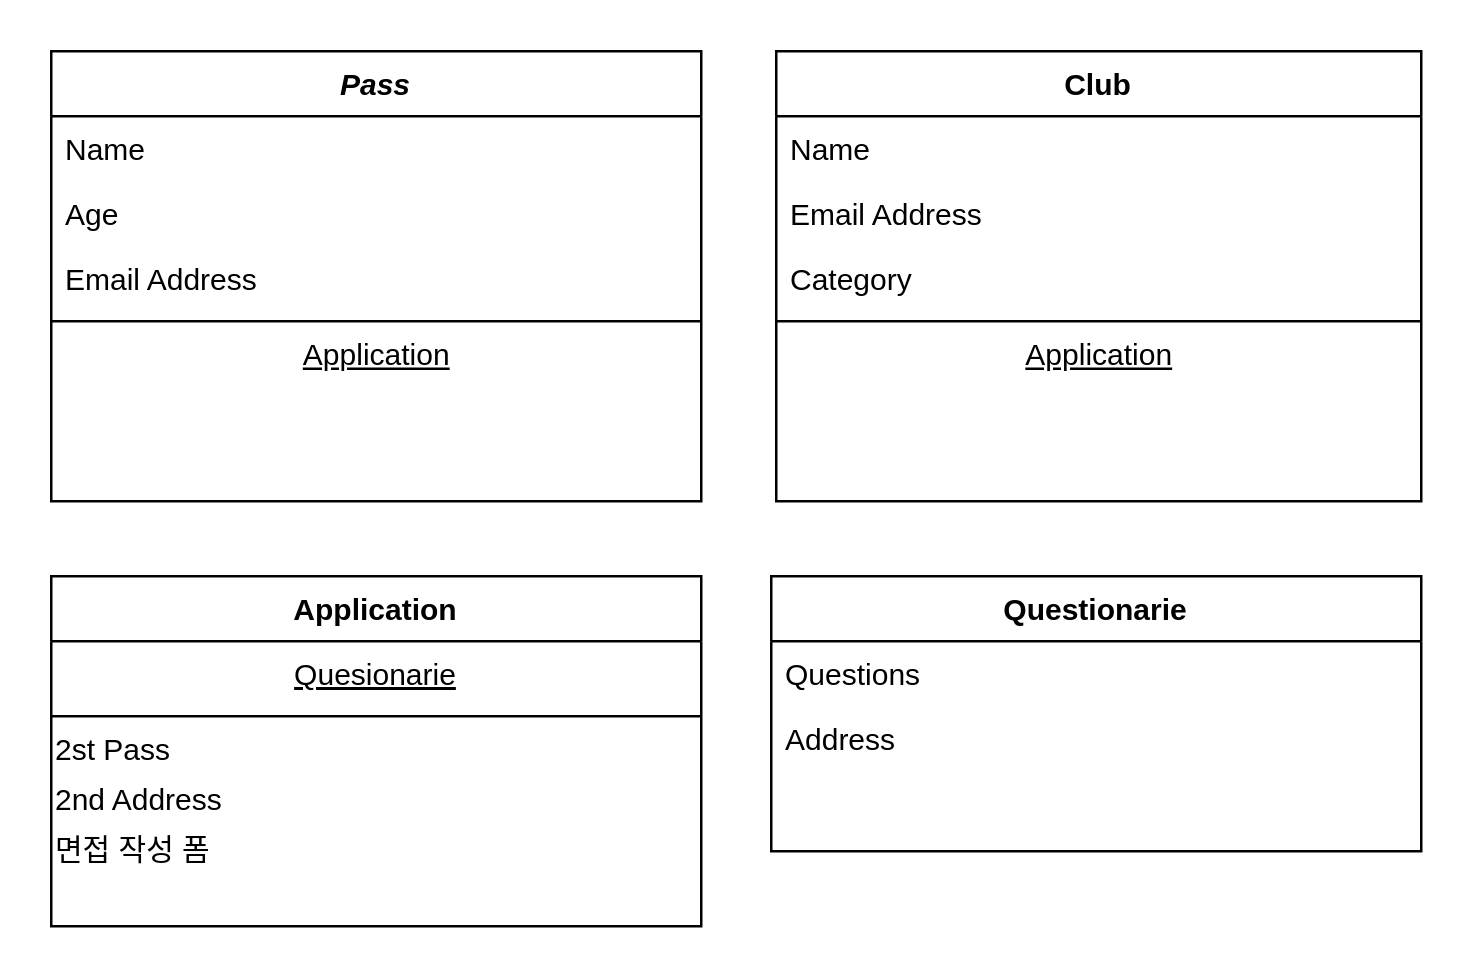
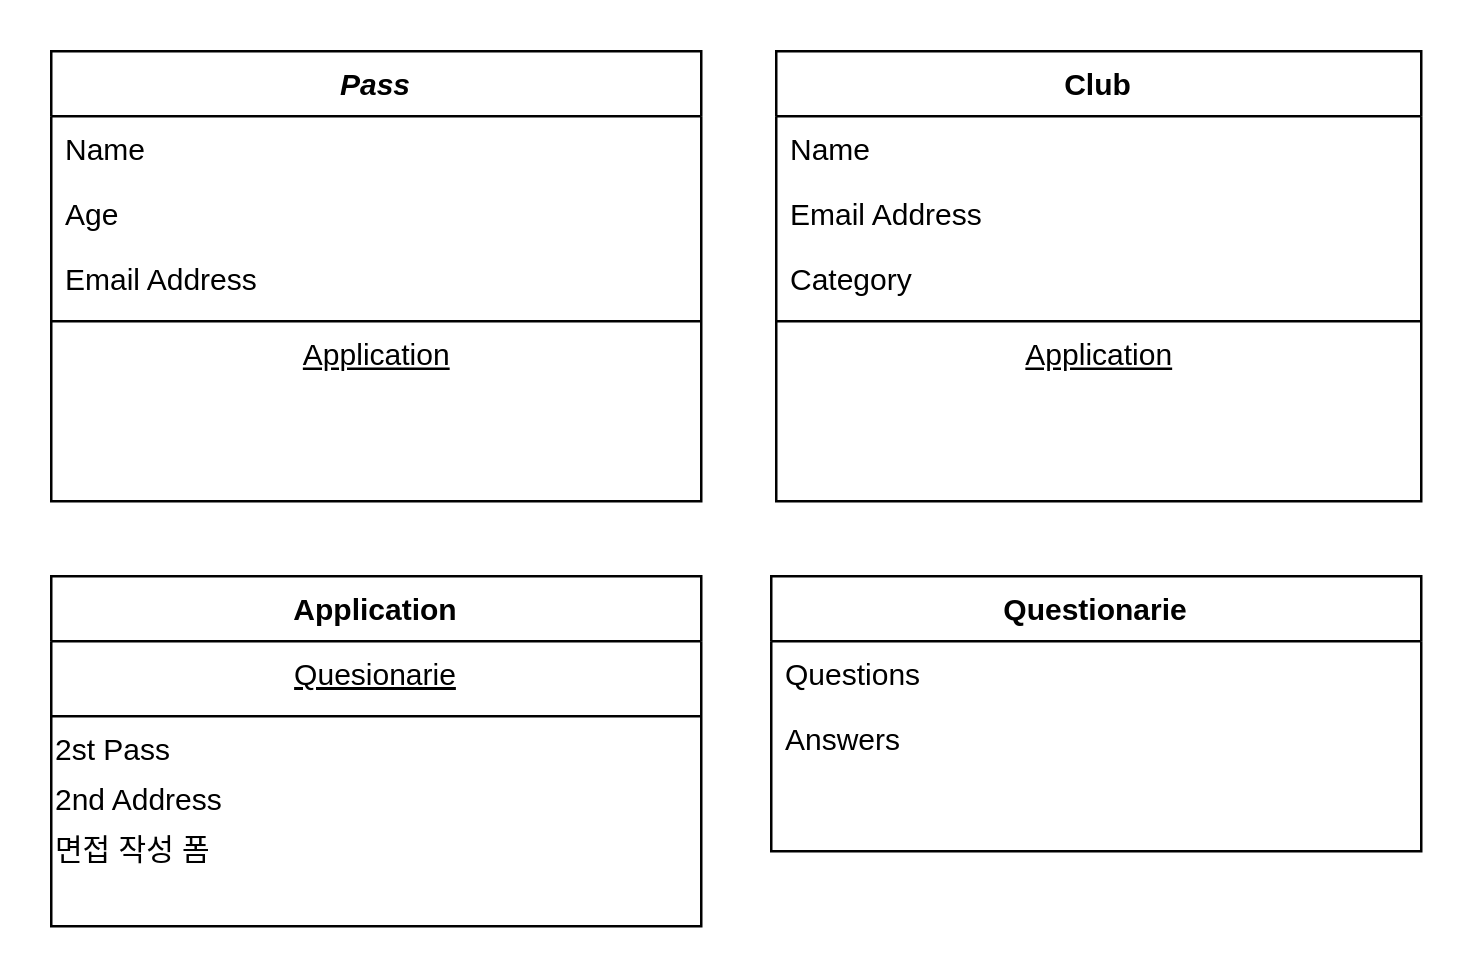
(844, 740) -> (844, 740)
